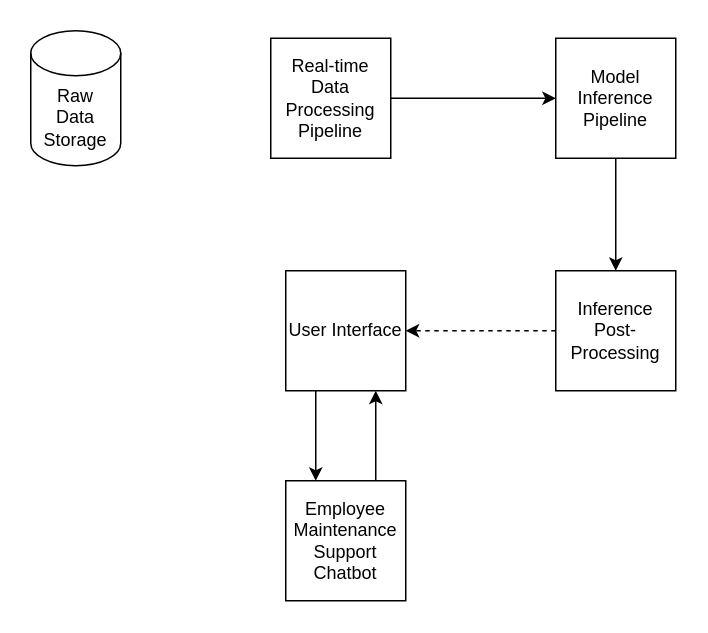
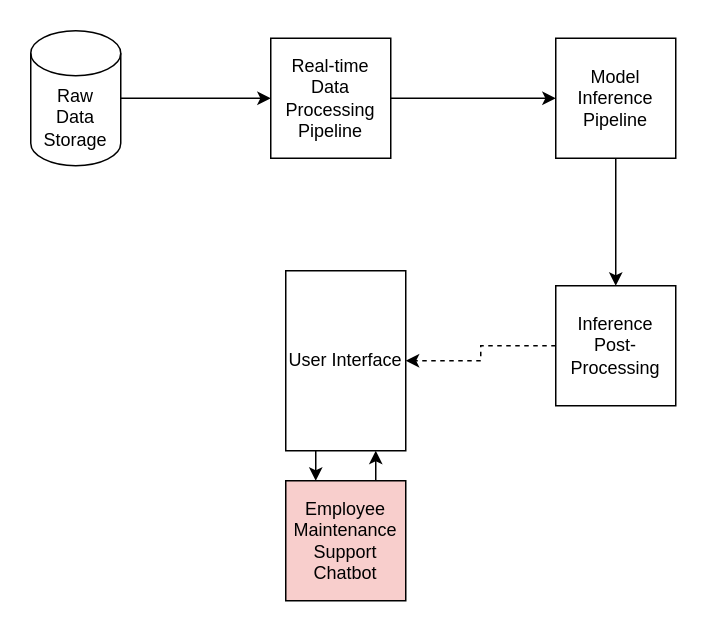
none -> (191, 98)
(346, 331) -> (346, 361)
(616, 331) -> (616, 346)
(346, 541) -> (346, 541)
